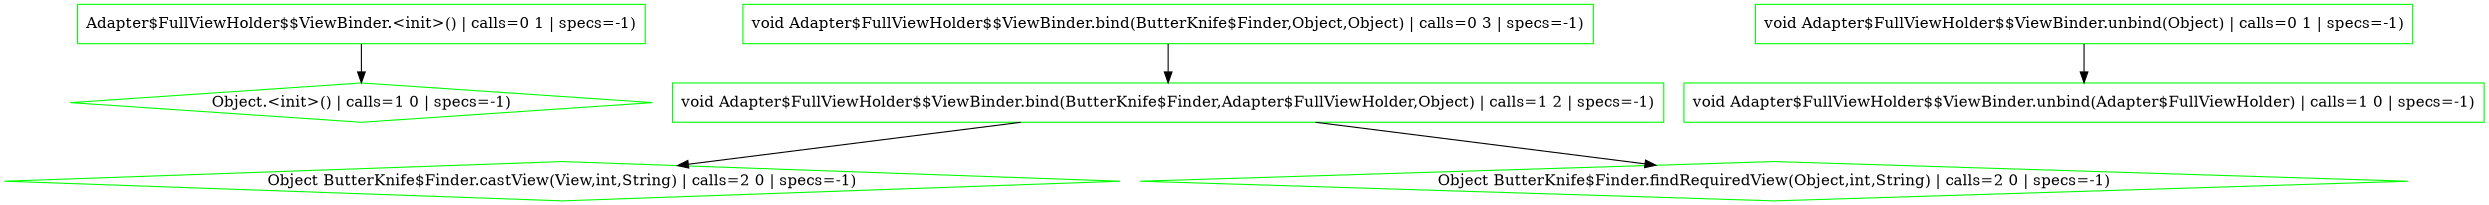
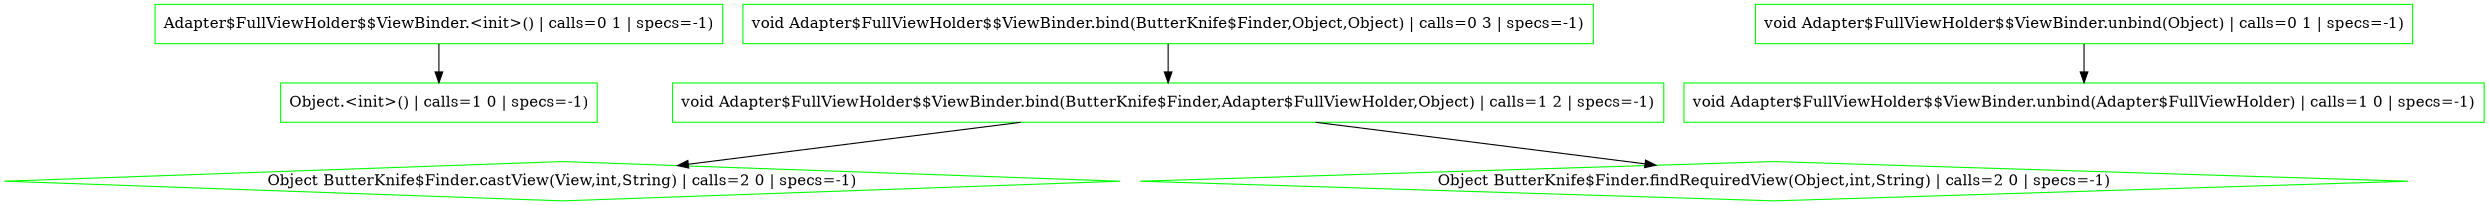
(361, 103) -> (439, 103)
